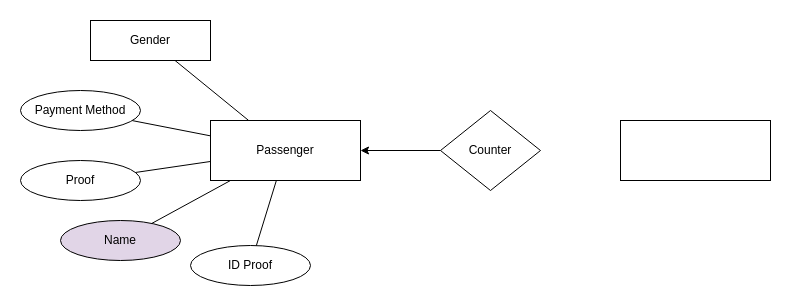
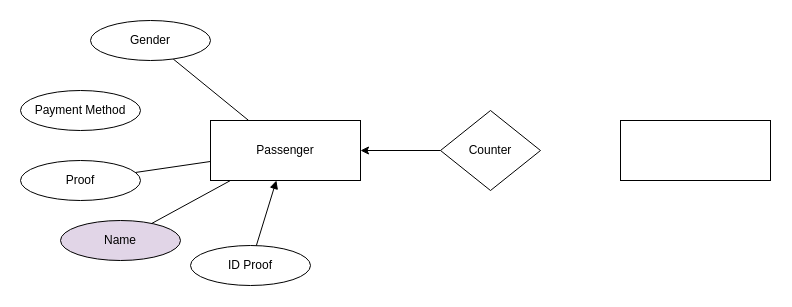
(151, 41) -> (151, 41)
(172, 128) -> none
(275, 185) -> (274, 189)
